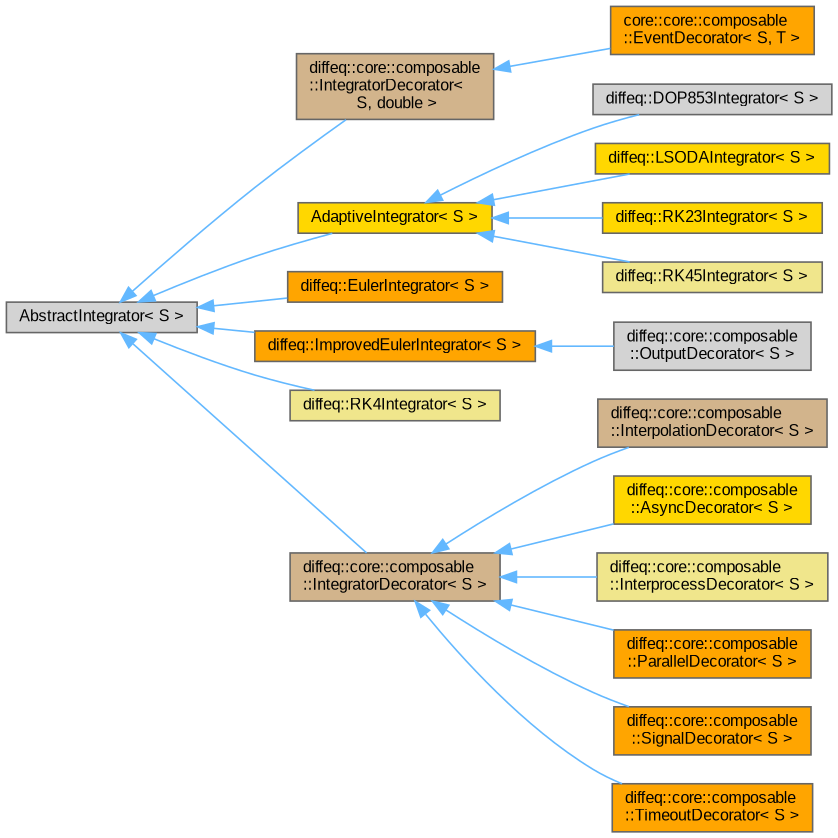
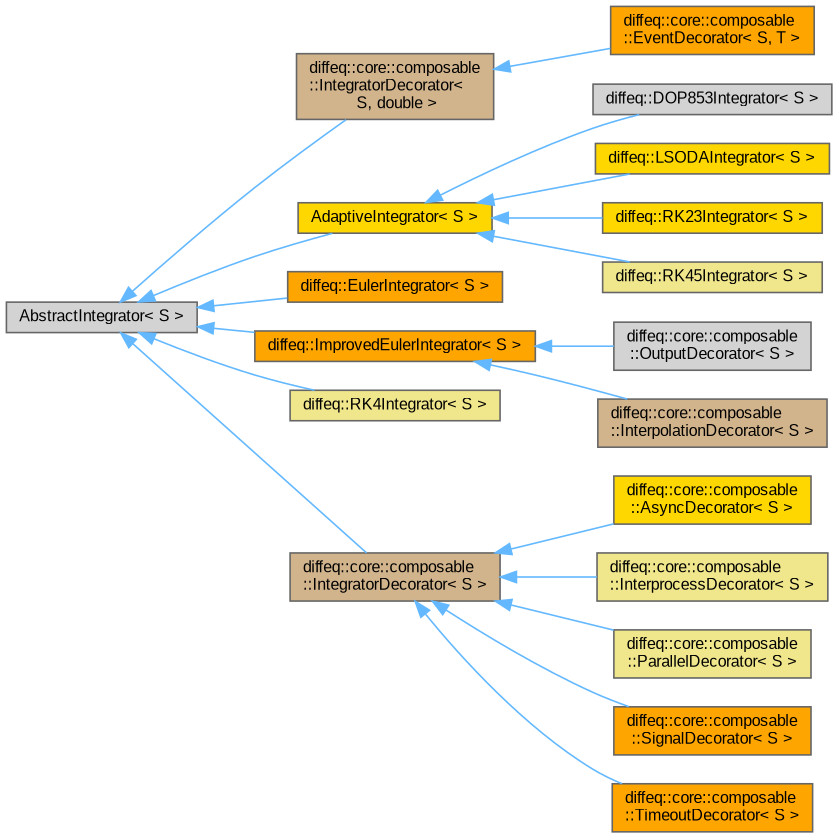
(712, 30) -> (712, 30)
(535, 491) -> (559, 381)
(712, 654) -> (712, 654)
